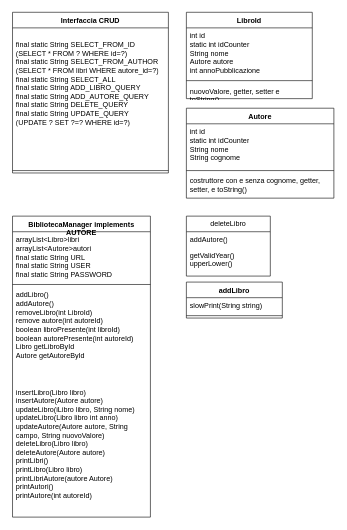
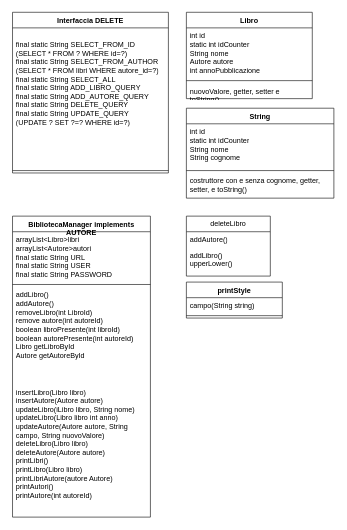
(90, 21) -> (90, 21)
(249, 21) -> (249, 21)
(260, 117) -> (260, 117)
(216, 260) -> (214, 260)
(234, 291) -> (234, 291)
(234, 306) -> (227, 306)
